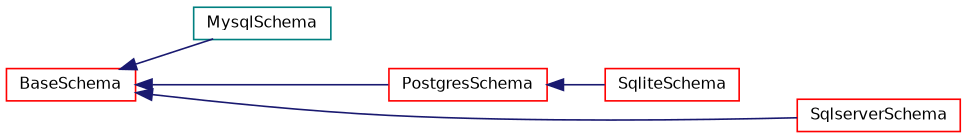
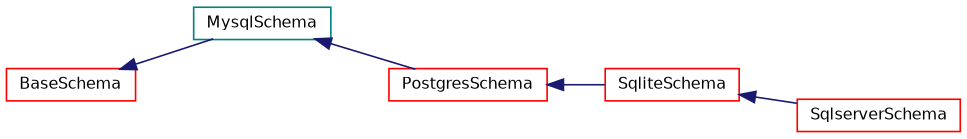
(270, 85) -> (373, 56)
(474, 118) -> (776, 100)
